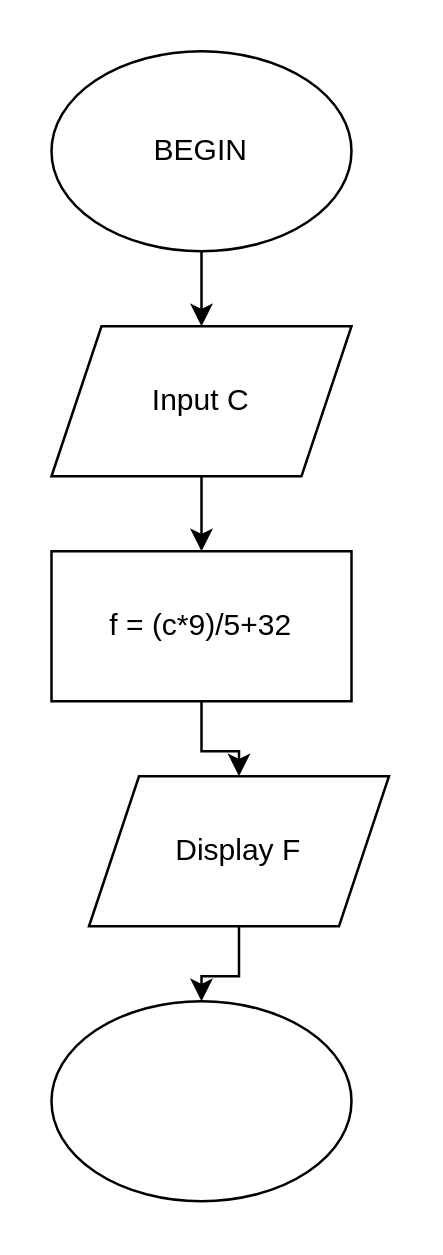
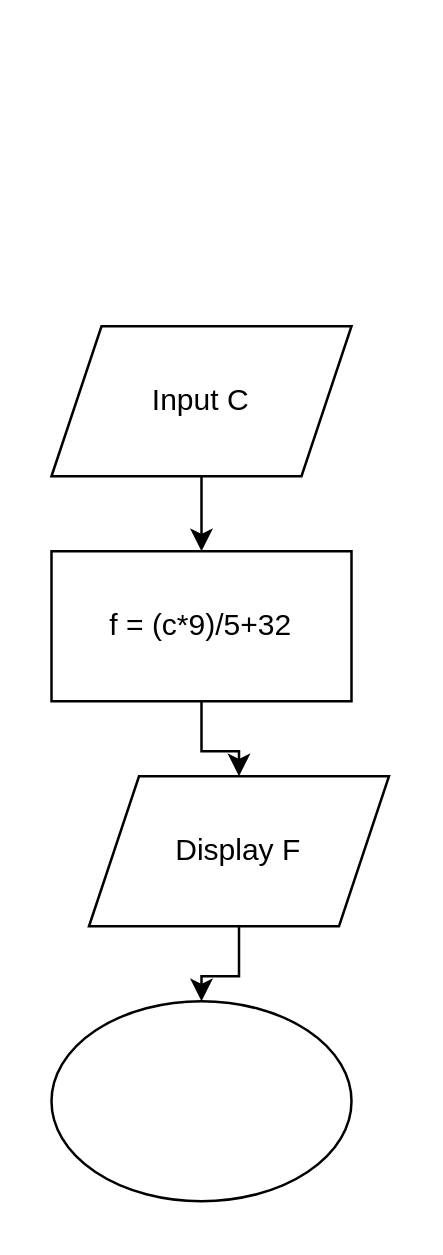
(201, 151) -> none
(201, 297) -> none
